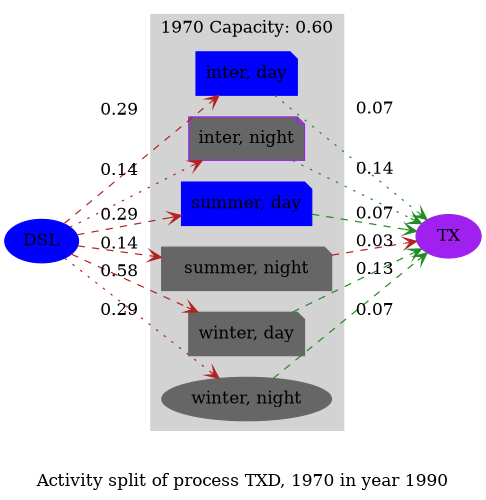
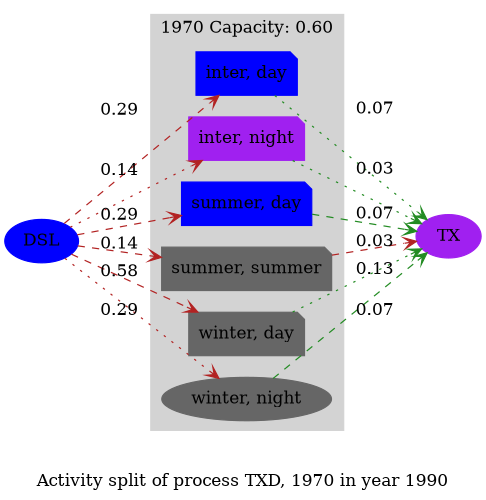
(247, 139) -> (247, 139)
(375, 169) -> (375, 169)
(247, 269) -> (247, 269)
(352, 283) -> (352, 283)
